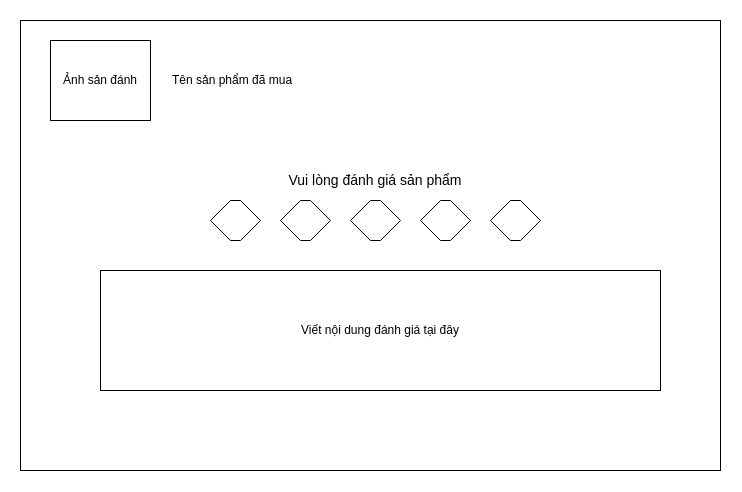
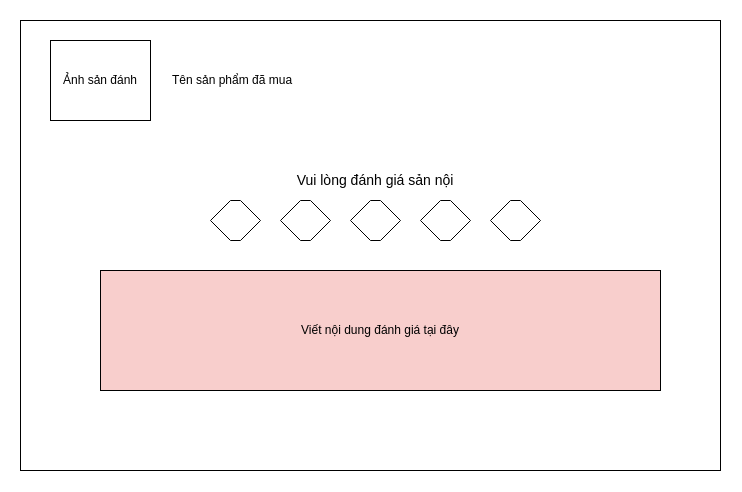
(376, 181) -> (376, 181)
(381, 331) -> (381, 331)
